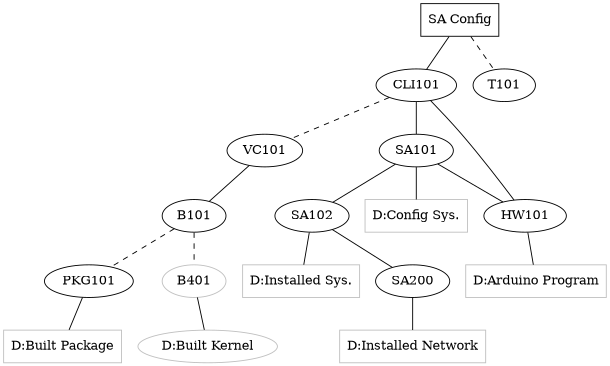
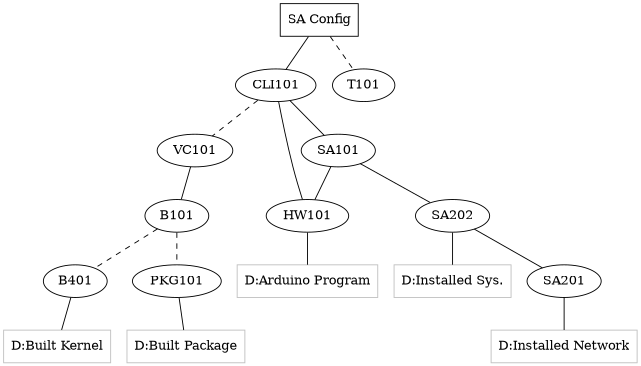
(312, 216) -> (453, 216)
(416, 216) -> none
(194, 281) -> (75, 281)
(413, 281) -> (564, 281)
(208, 346) -> (57, 346)
